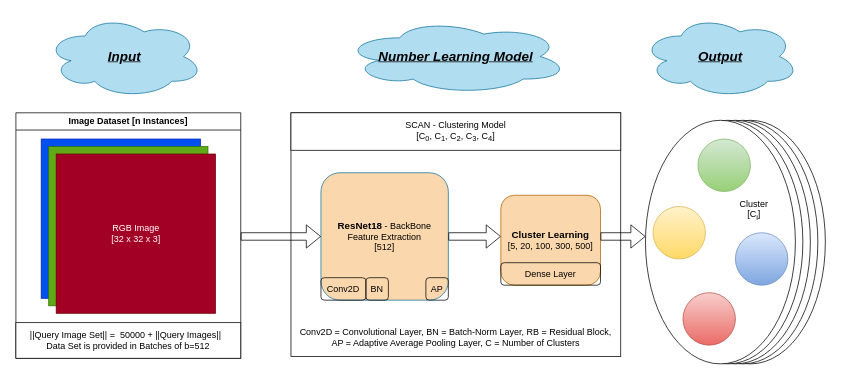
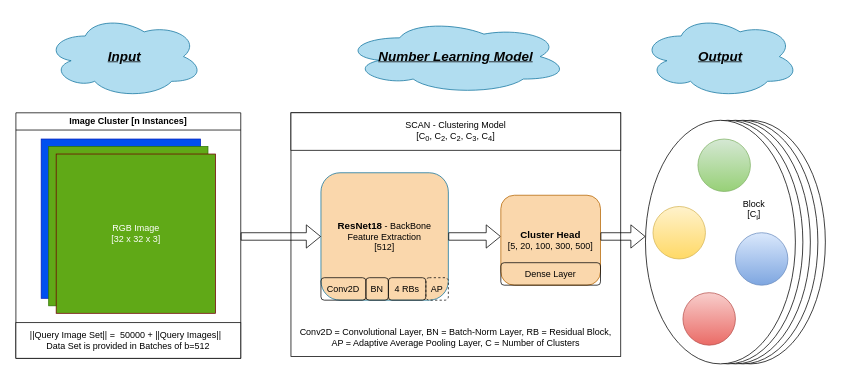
(128, 122) -> (128, 122)
(456, 132) -> (456, 132)
(754, 210) -> (754, 210)
(135, 234) -> (135, 234)
(551, 240) -> (551, 240)
none -> (407, 289)
(437, 289) -> (437, 289)
